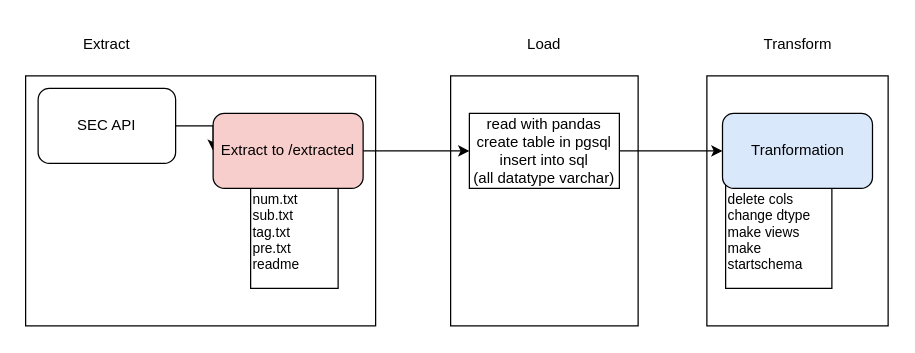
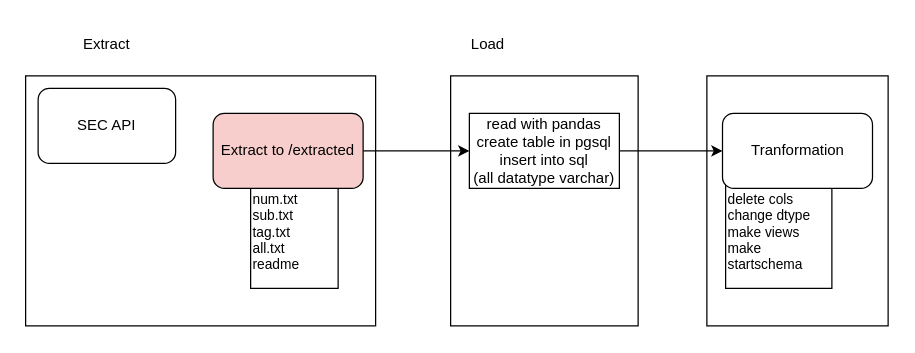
(544, 44) -> (488, 44)
(798, 44) -> none
(195, 126) -> none
(798, 151) -> (798, 151)
(281, 232) -> (281, 232)
